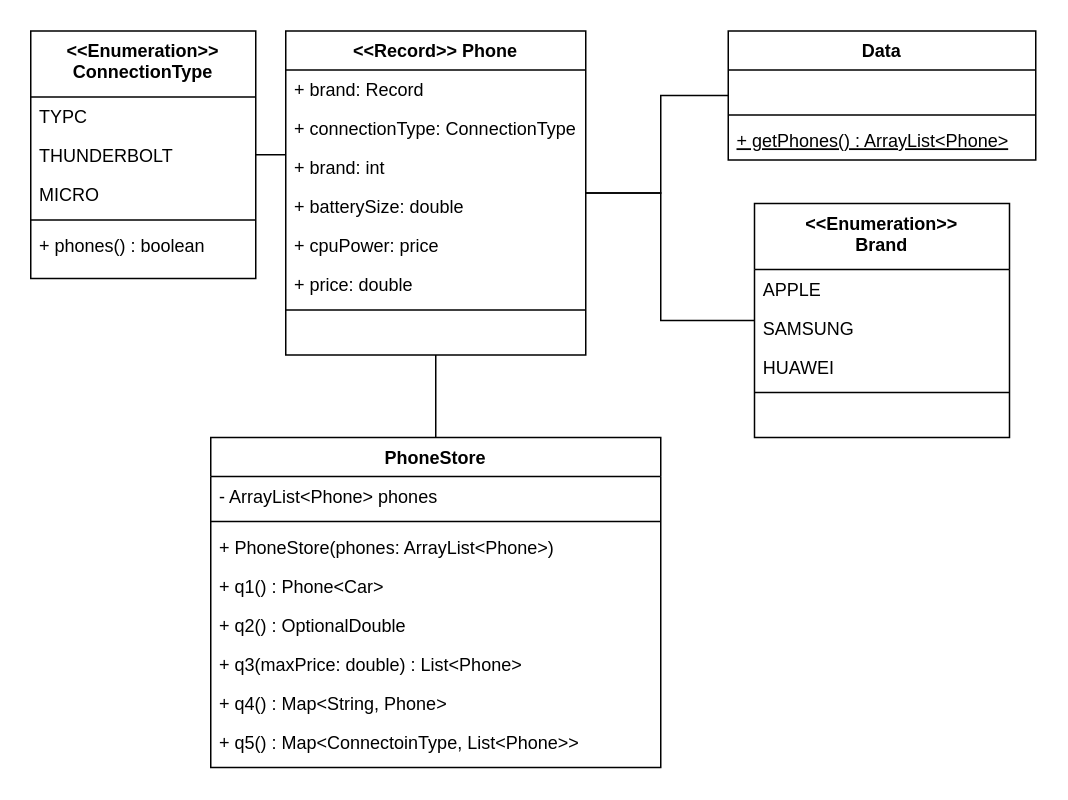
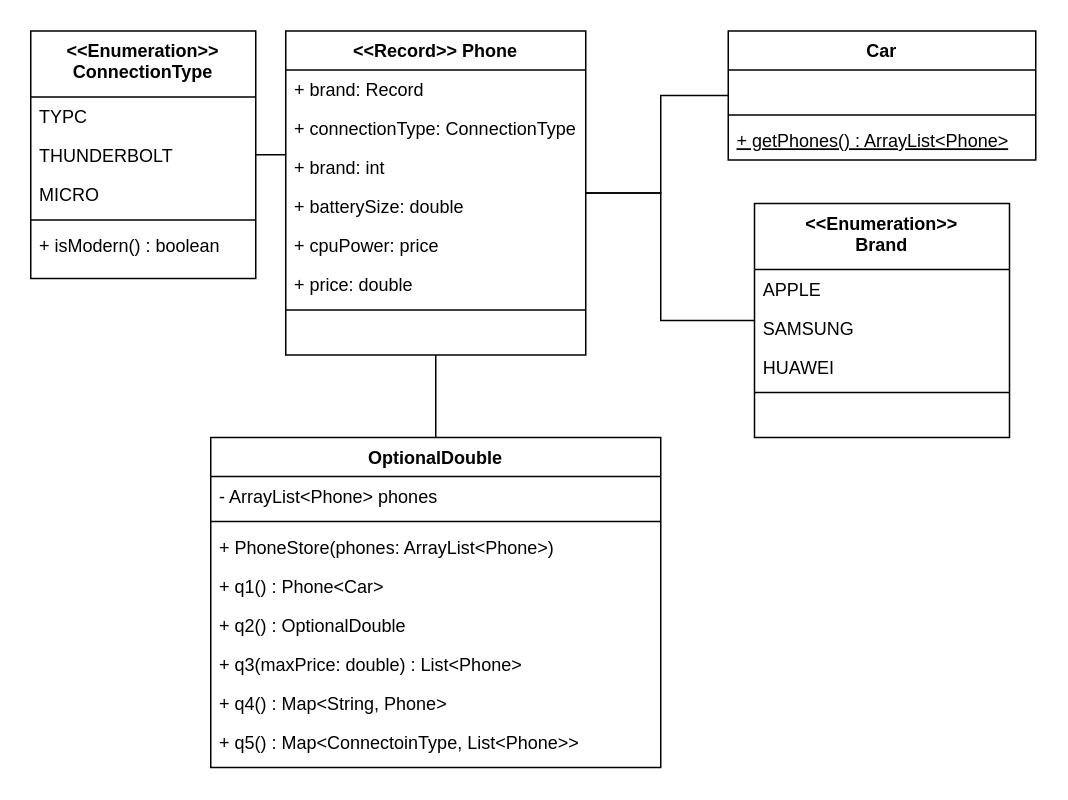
(881, 51) -> (881, 51)
(128, 246) -> (136, 246)
(435, 458) -> (435, 458)
